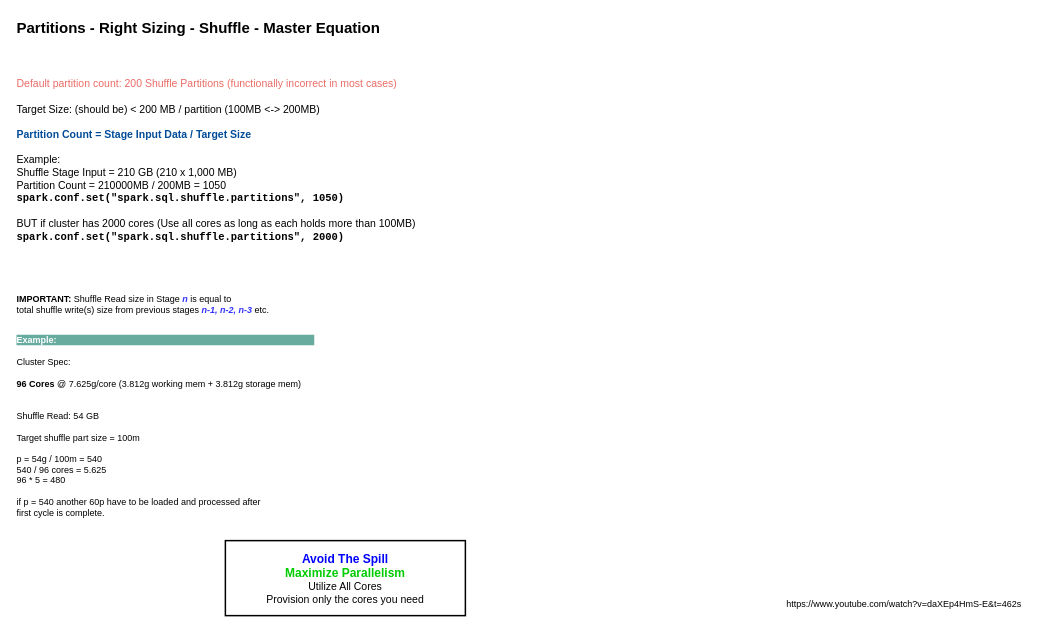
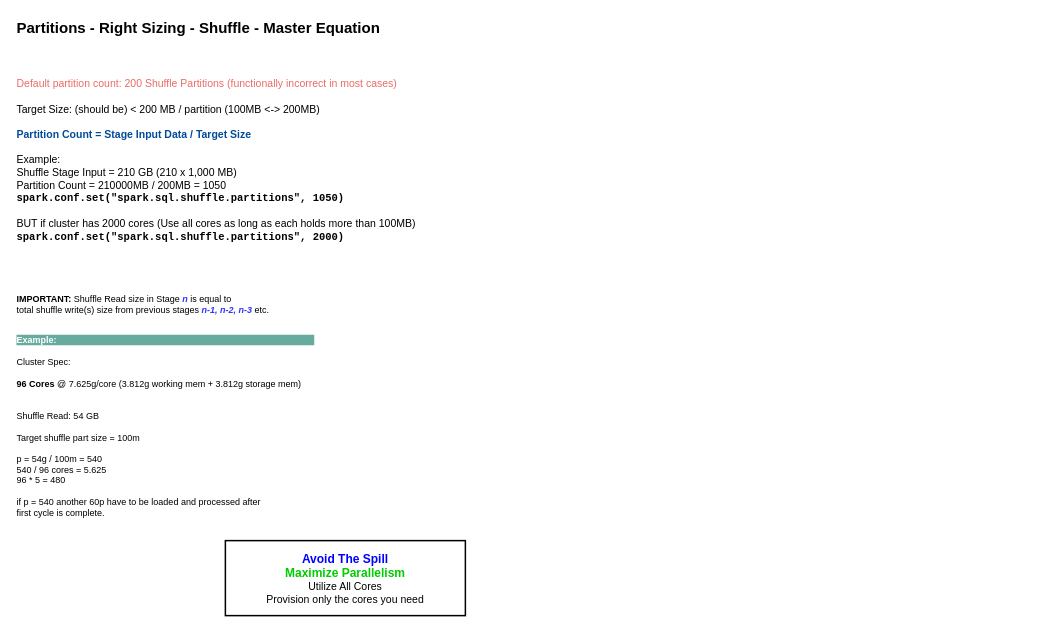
(904, 604) -> none
